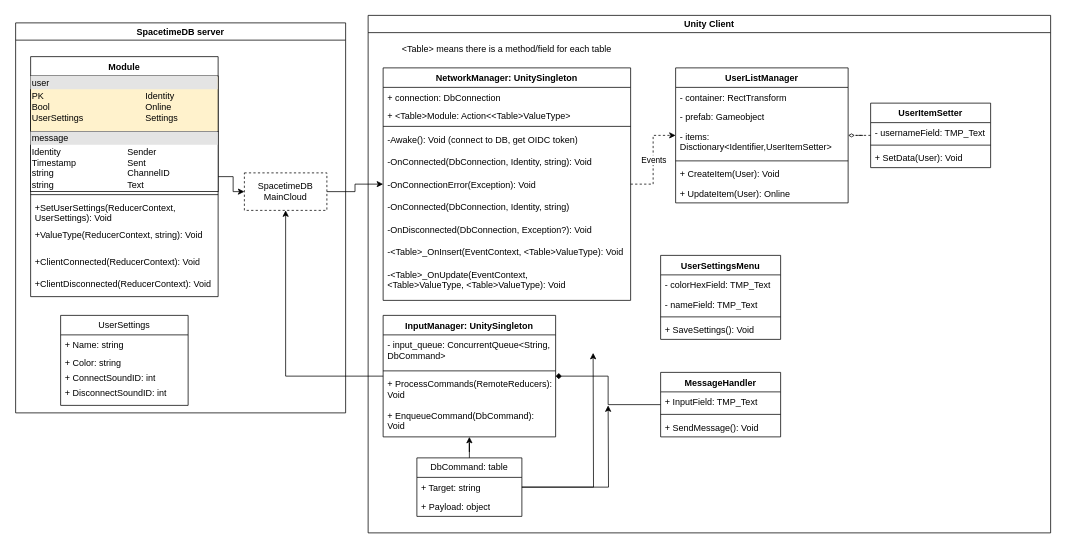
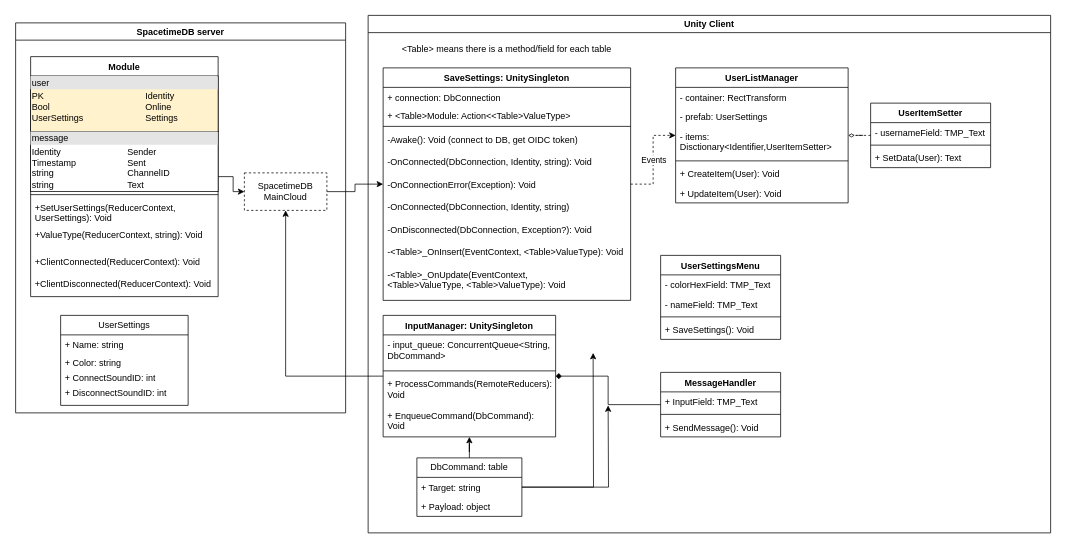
(507, 79) -> (507, 79)
(727, 118) -> (731, 118)
(923, 159) -> (924, 159)
(740, 194) -> (736, 194)
